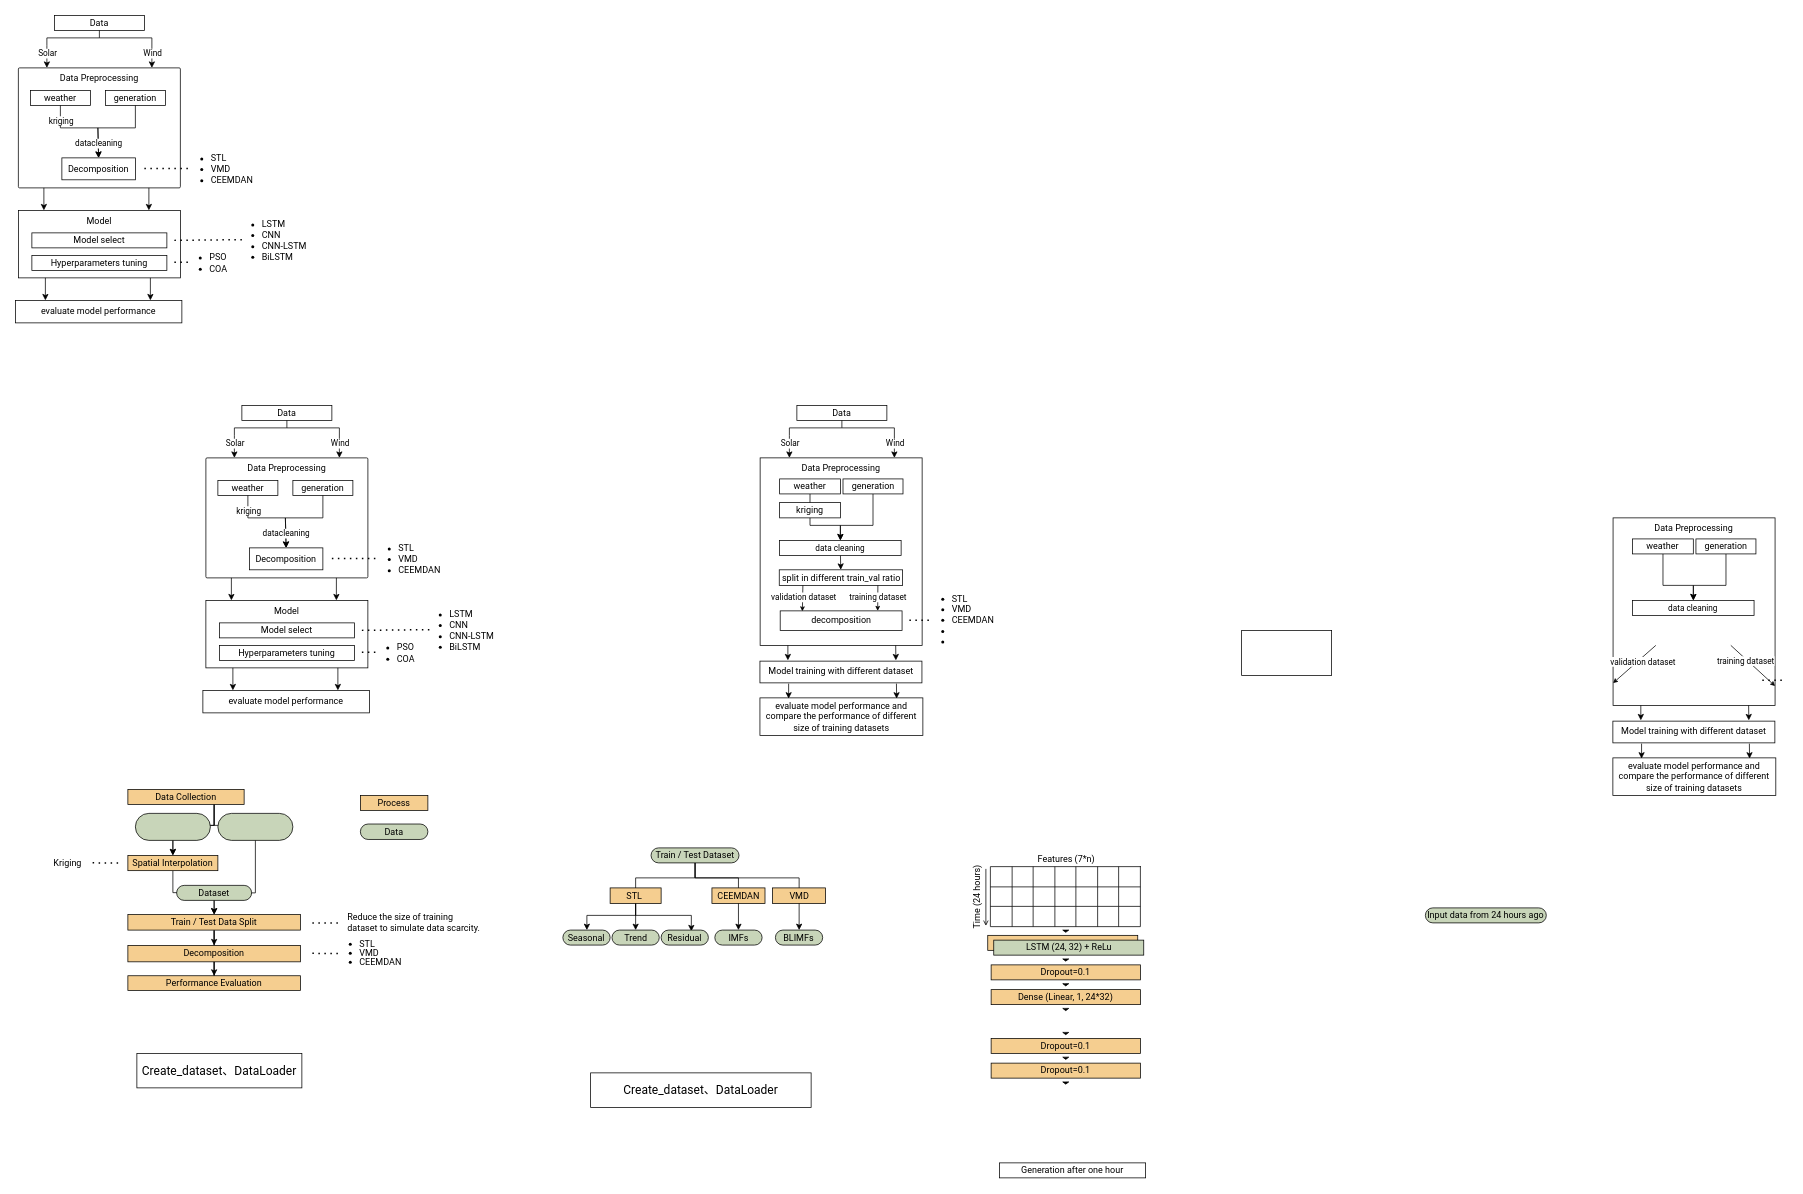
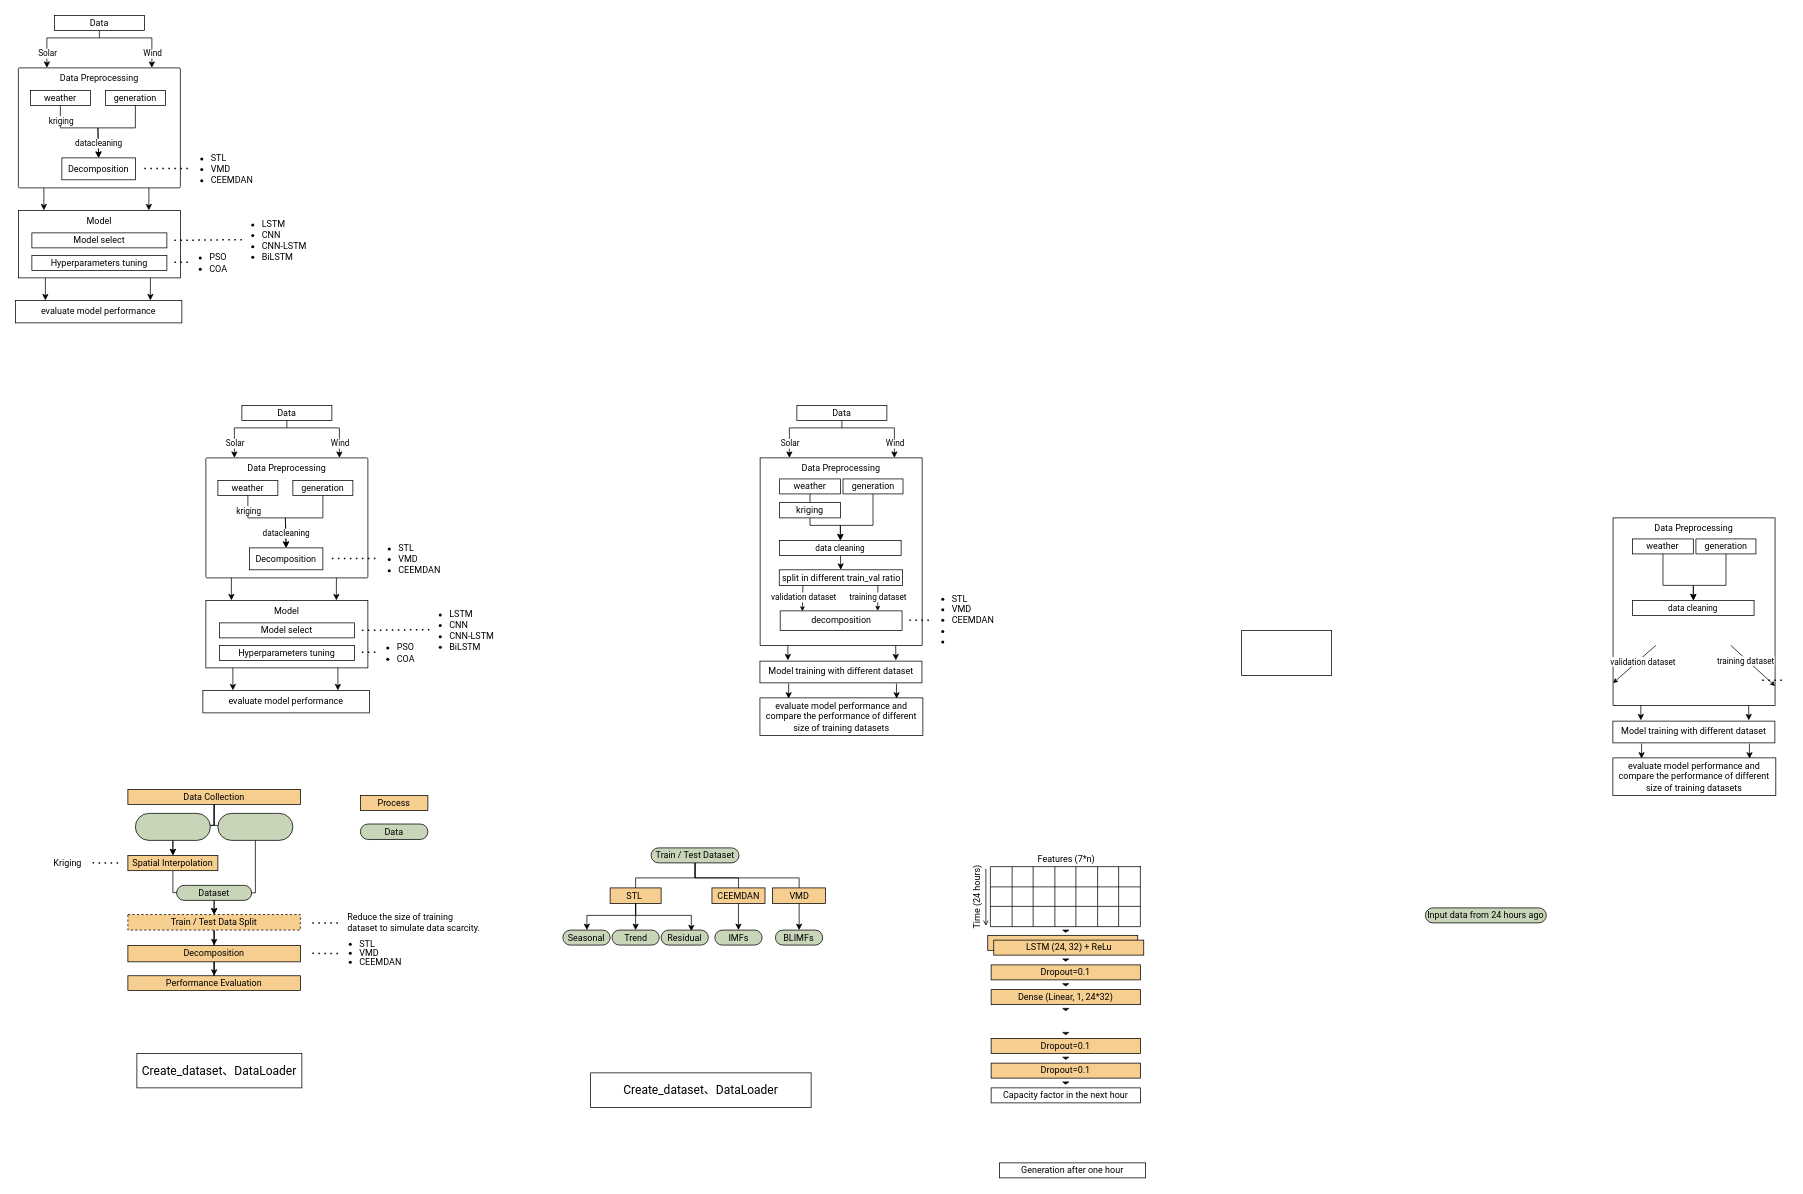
(186, 797) -> (214, 797)
(214, 922) -> (214, 922)
(1069, 948) -> (1069, 948)
none -> (1066, 1095)
